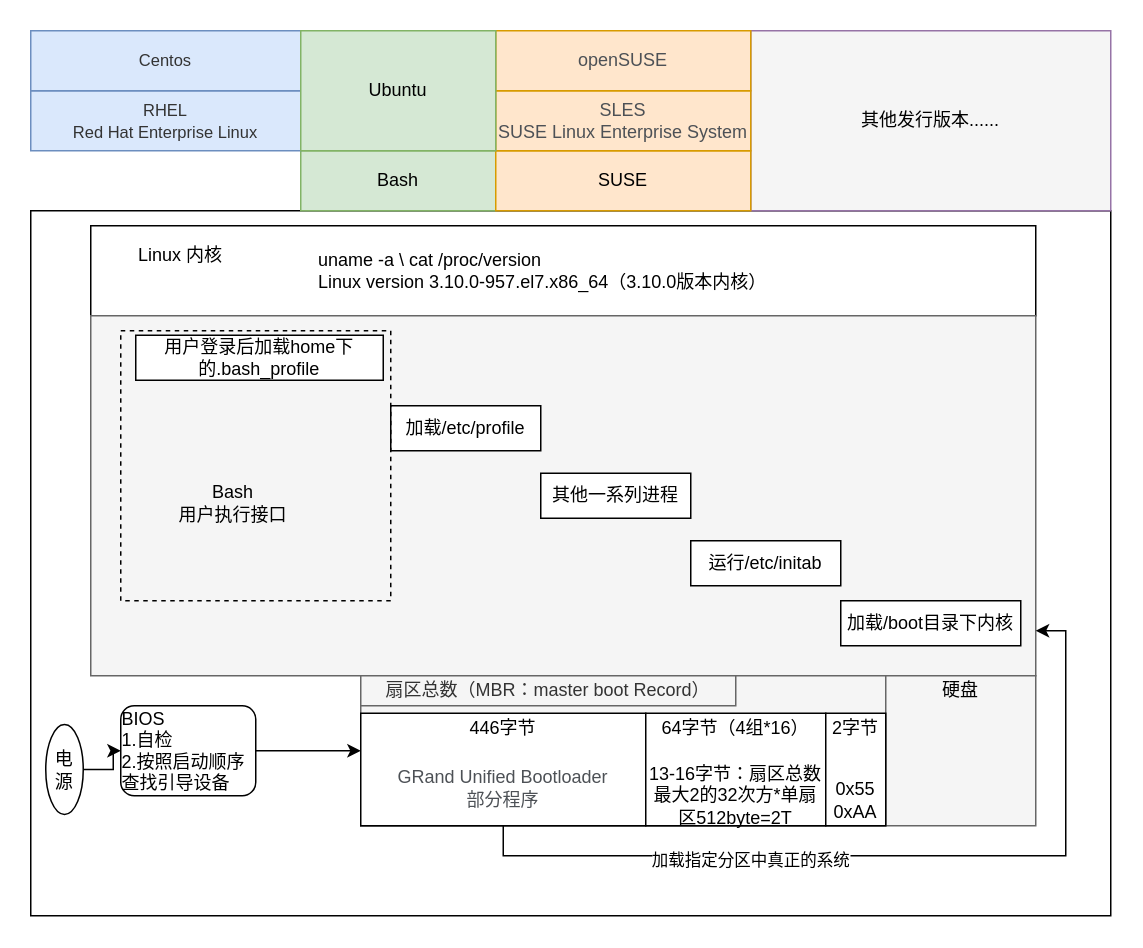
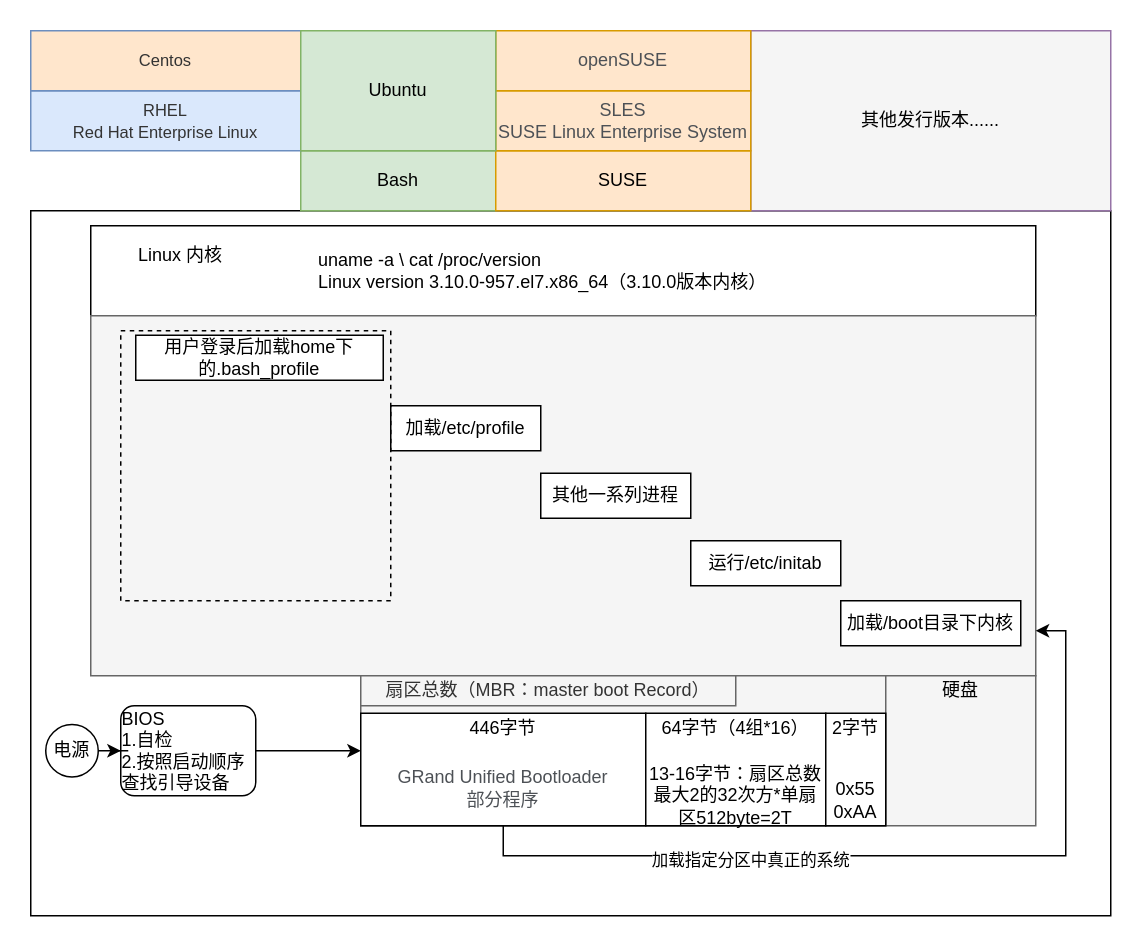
(166, 61) -> (166, 61)
(233, 503) -> none
(65, 770) -> (72, 751)
